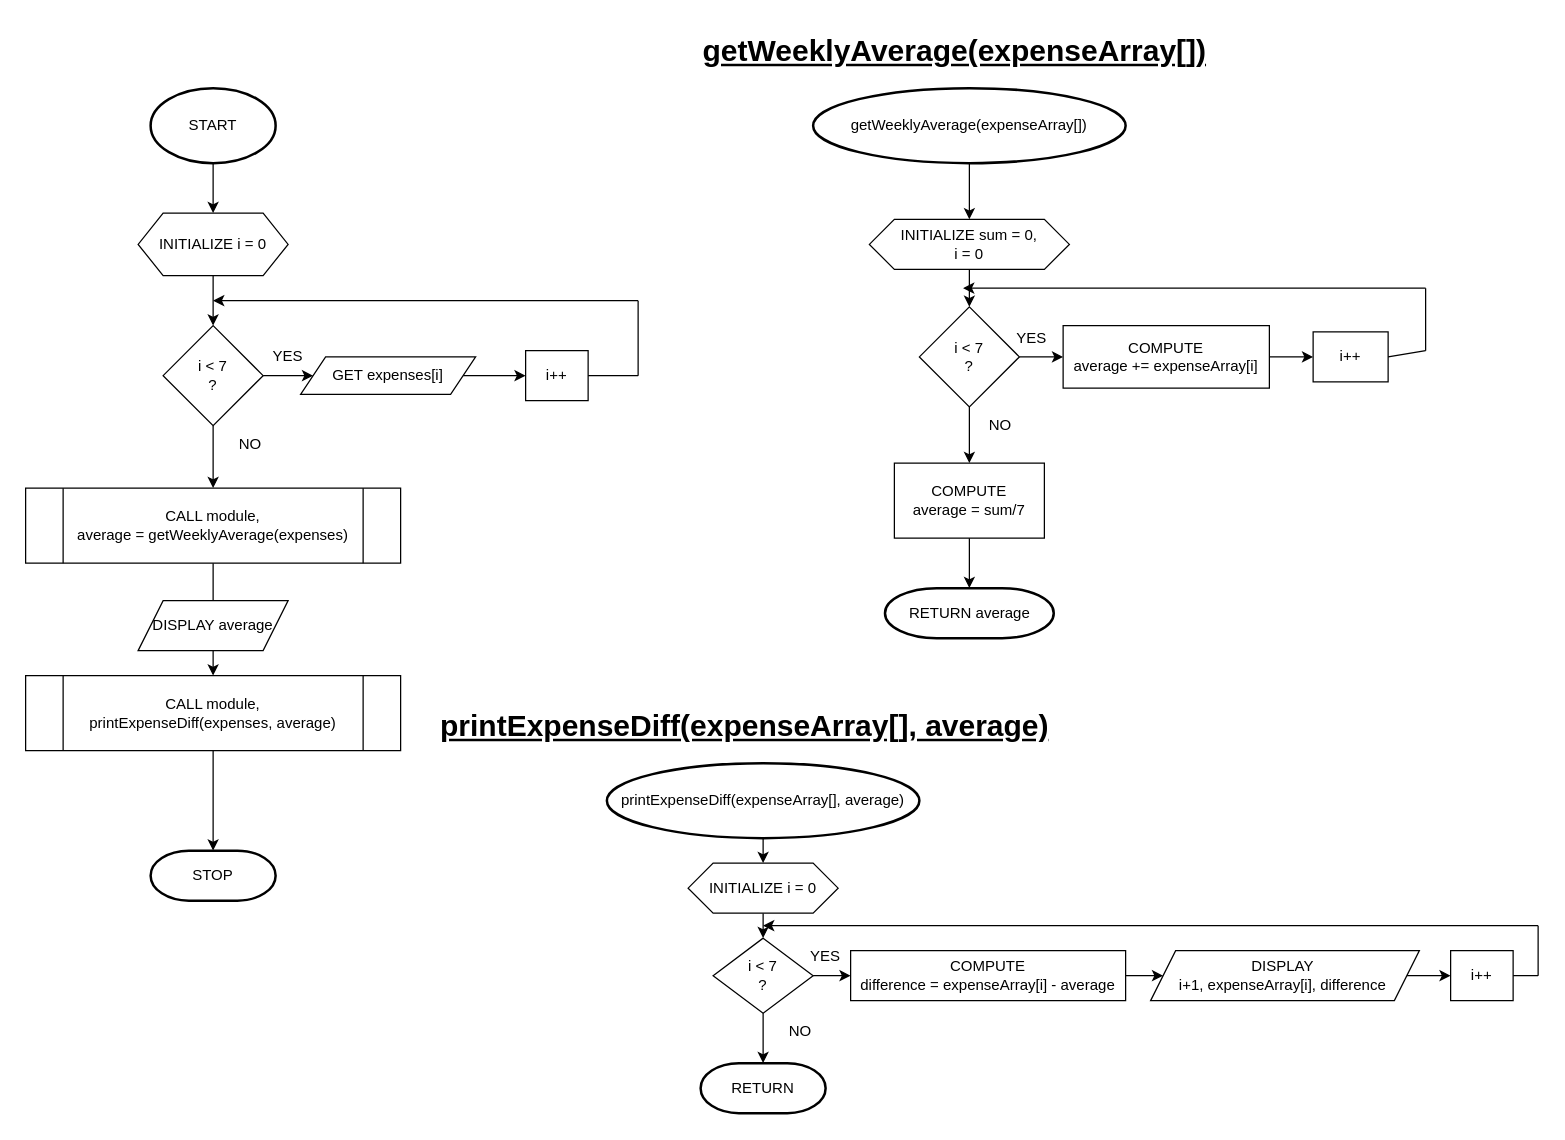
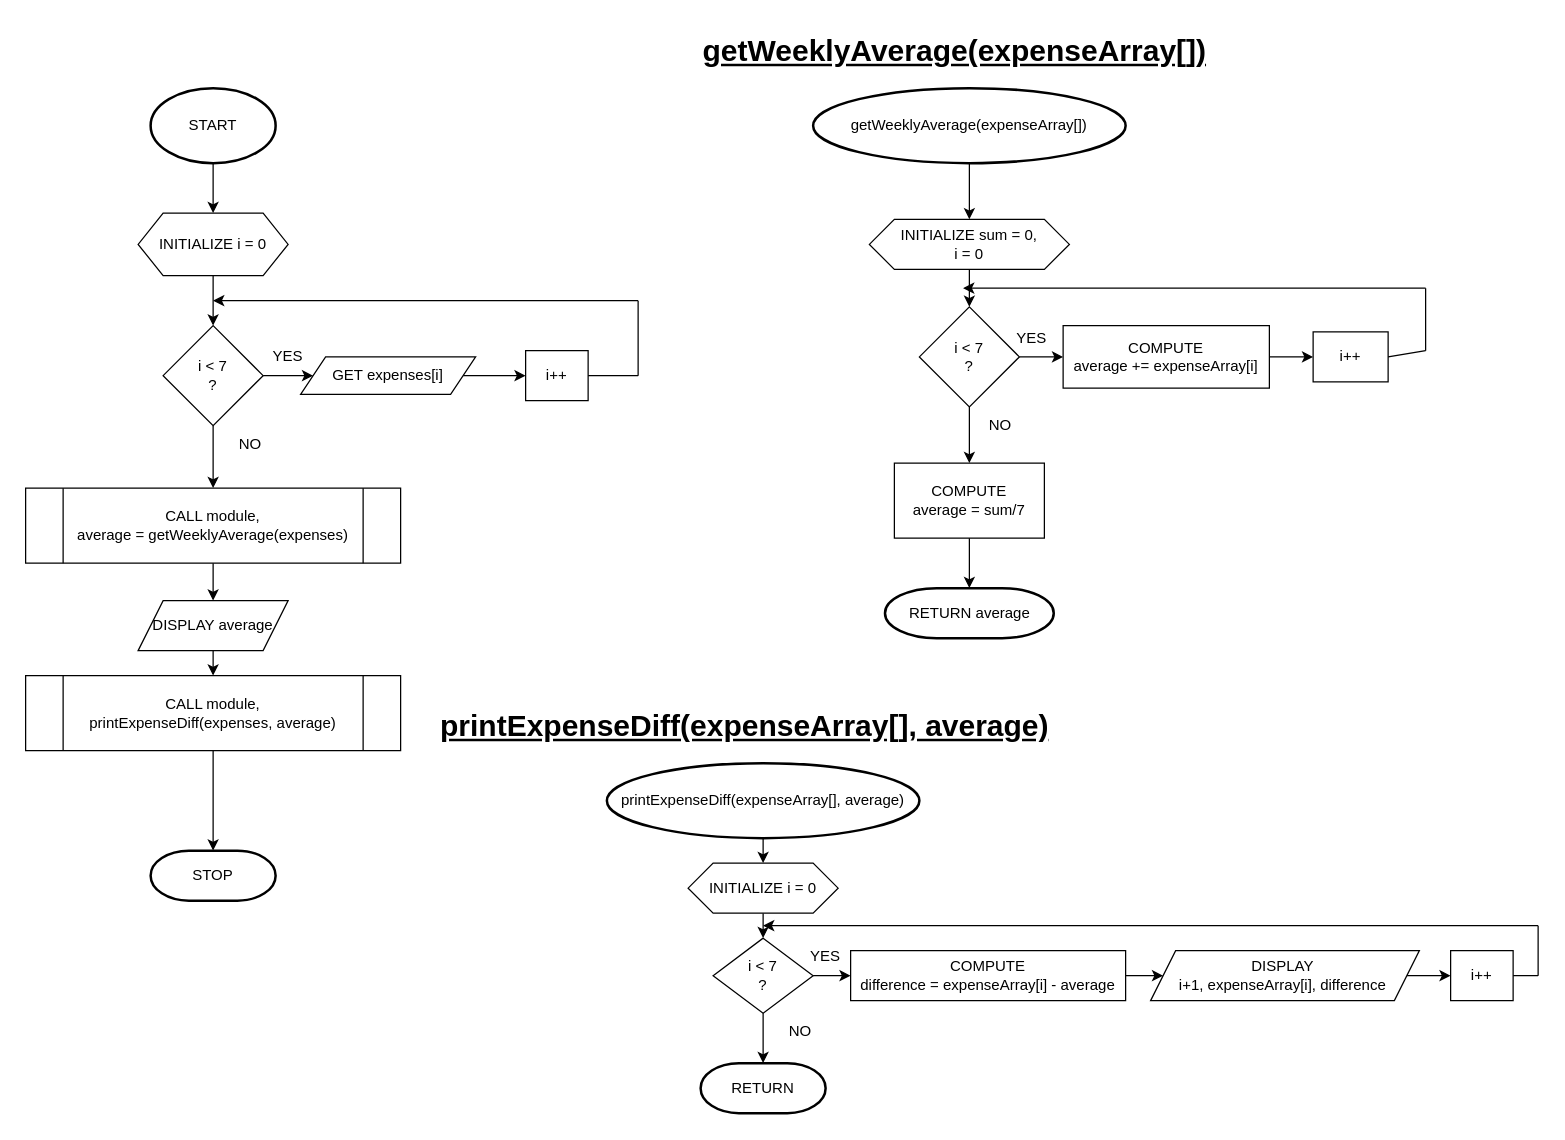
(213, 594) -> (213, 591)
